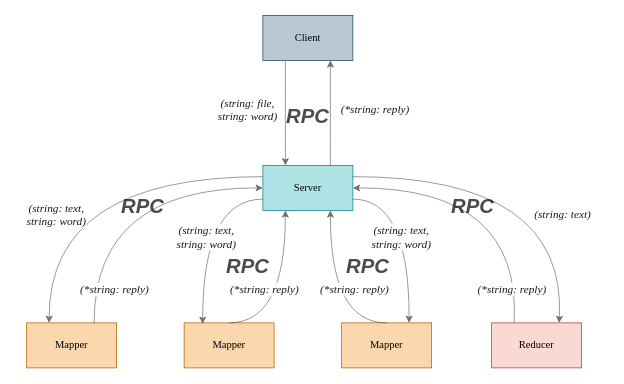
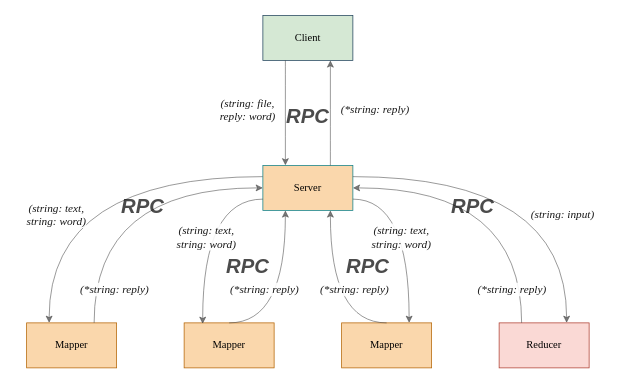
(308, 38) -> (308, 38)
(248, 109) -> (248, 109)
(308, 188) -> (308, 188)
(563, 214) -> (563, 214)
(537, 345) -> (544, 345)
